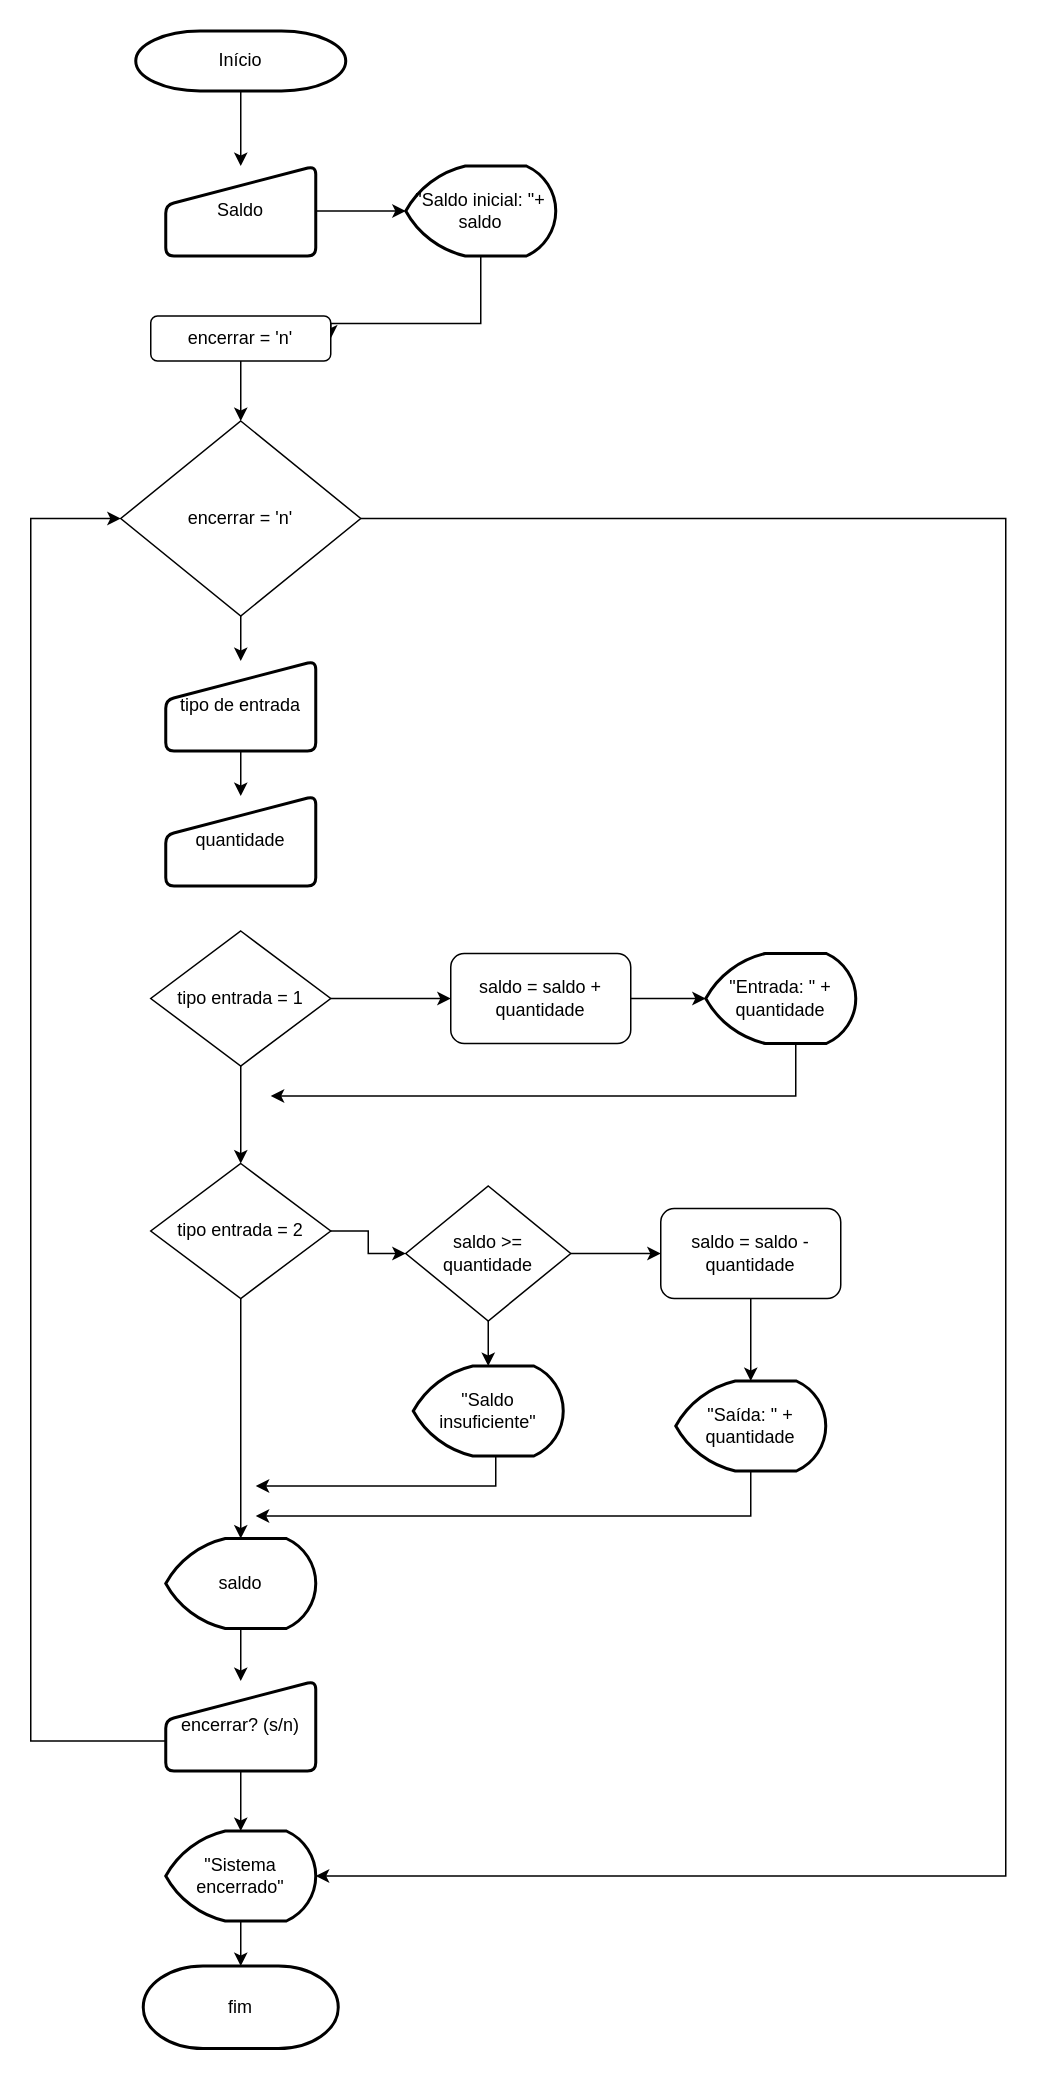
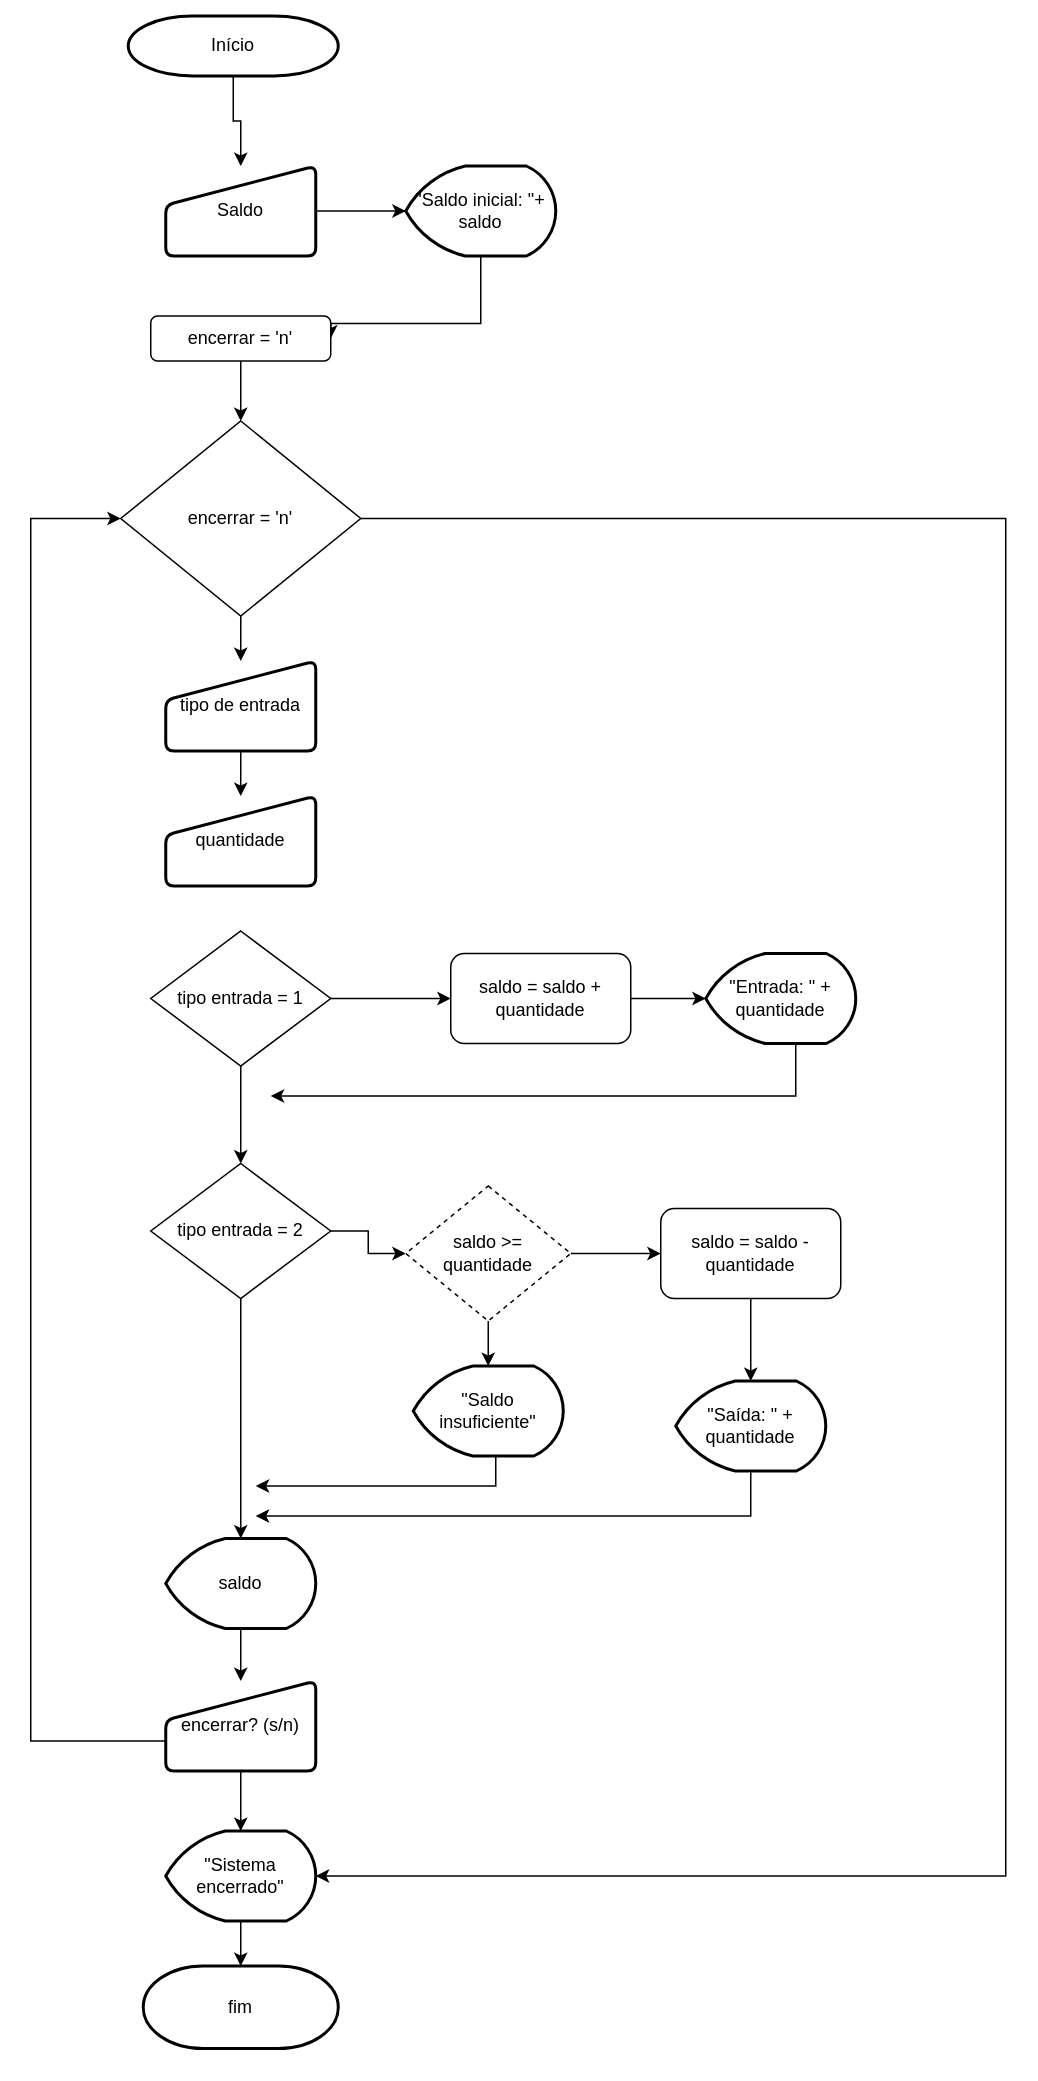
(241, 61) -> (233, 46)
(488, 1253) -> (488, 1253)
